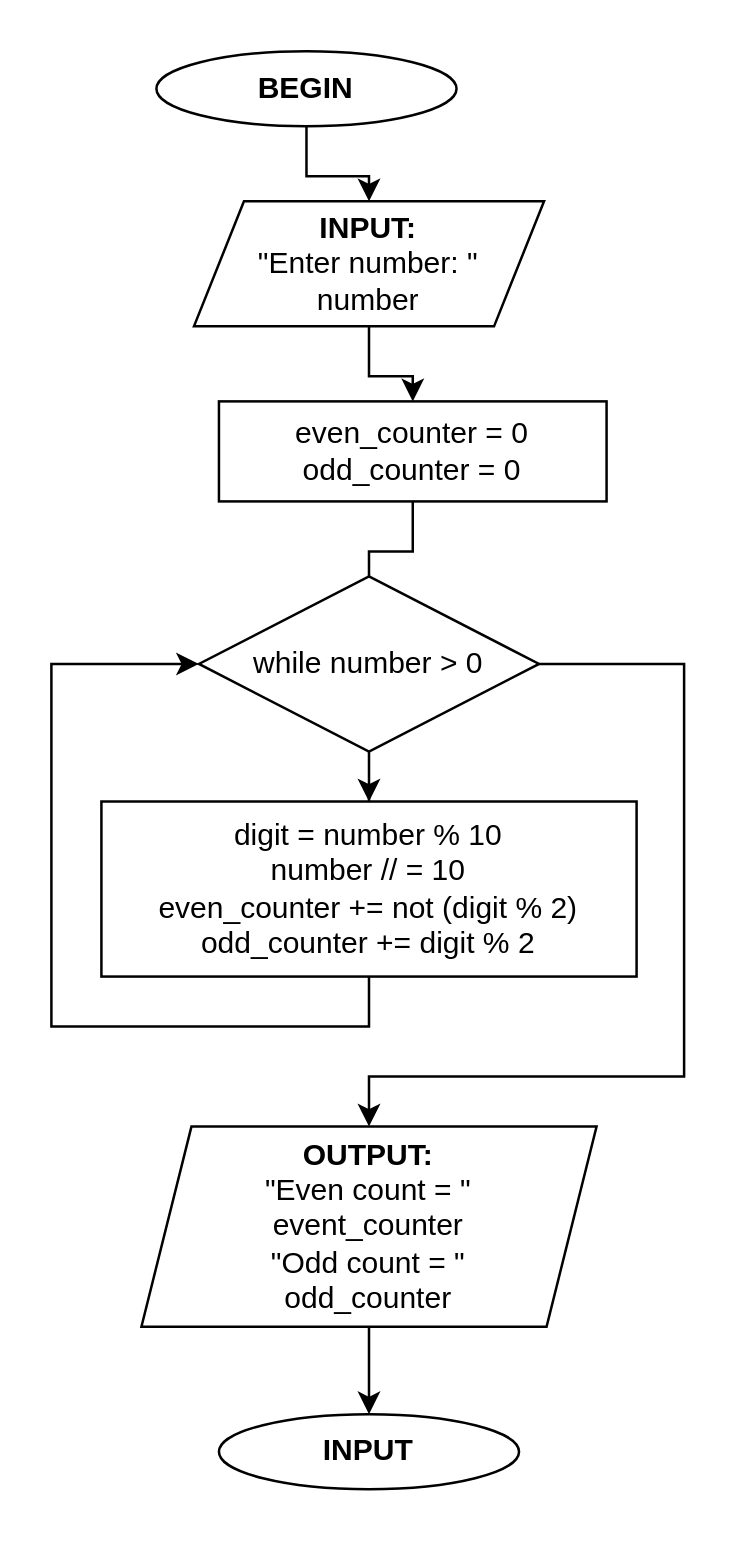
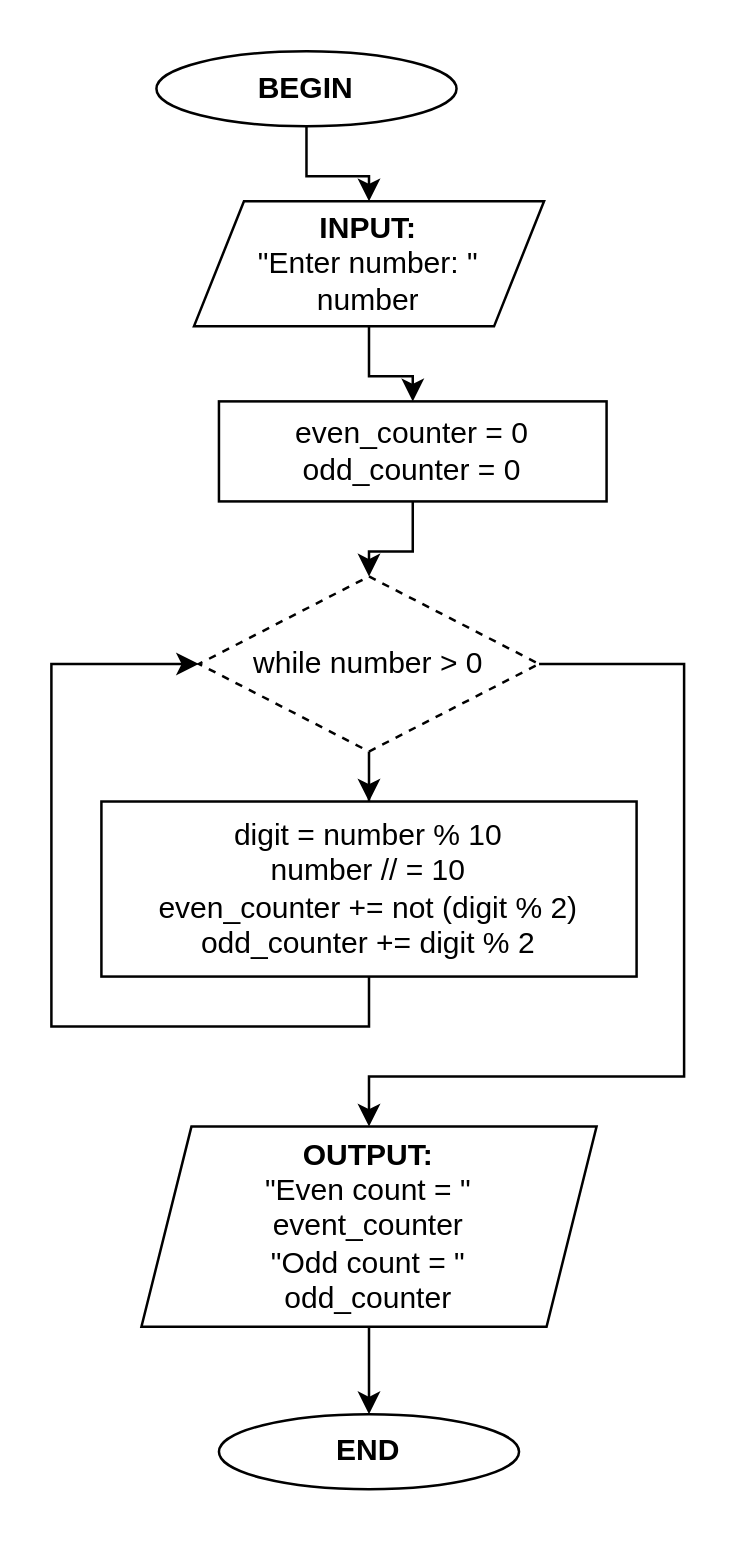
(369, 566) -> (369, 558)
(369, 664) -> (369, 664)
(369, 1451) -> (369, 1451)
